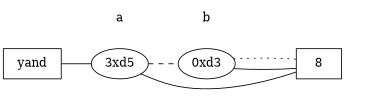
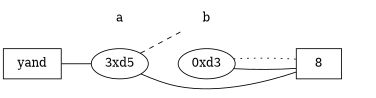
(163, 64) -> (162, 42)
